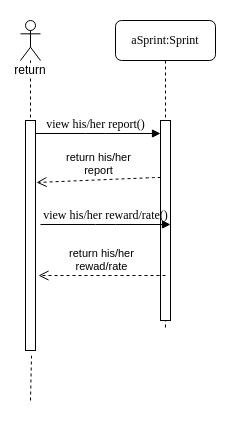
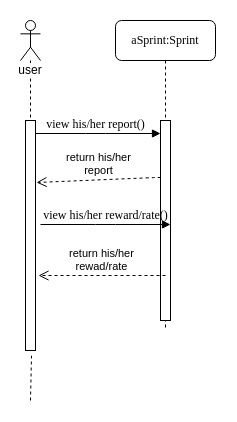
(31, 85) -> (31, 78)
